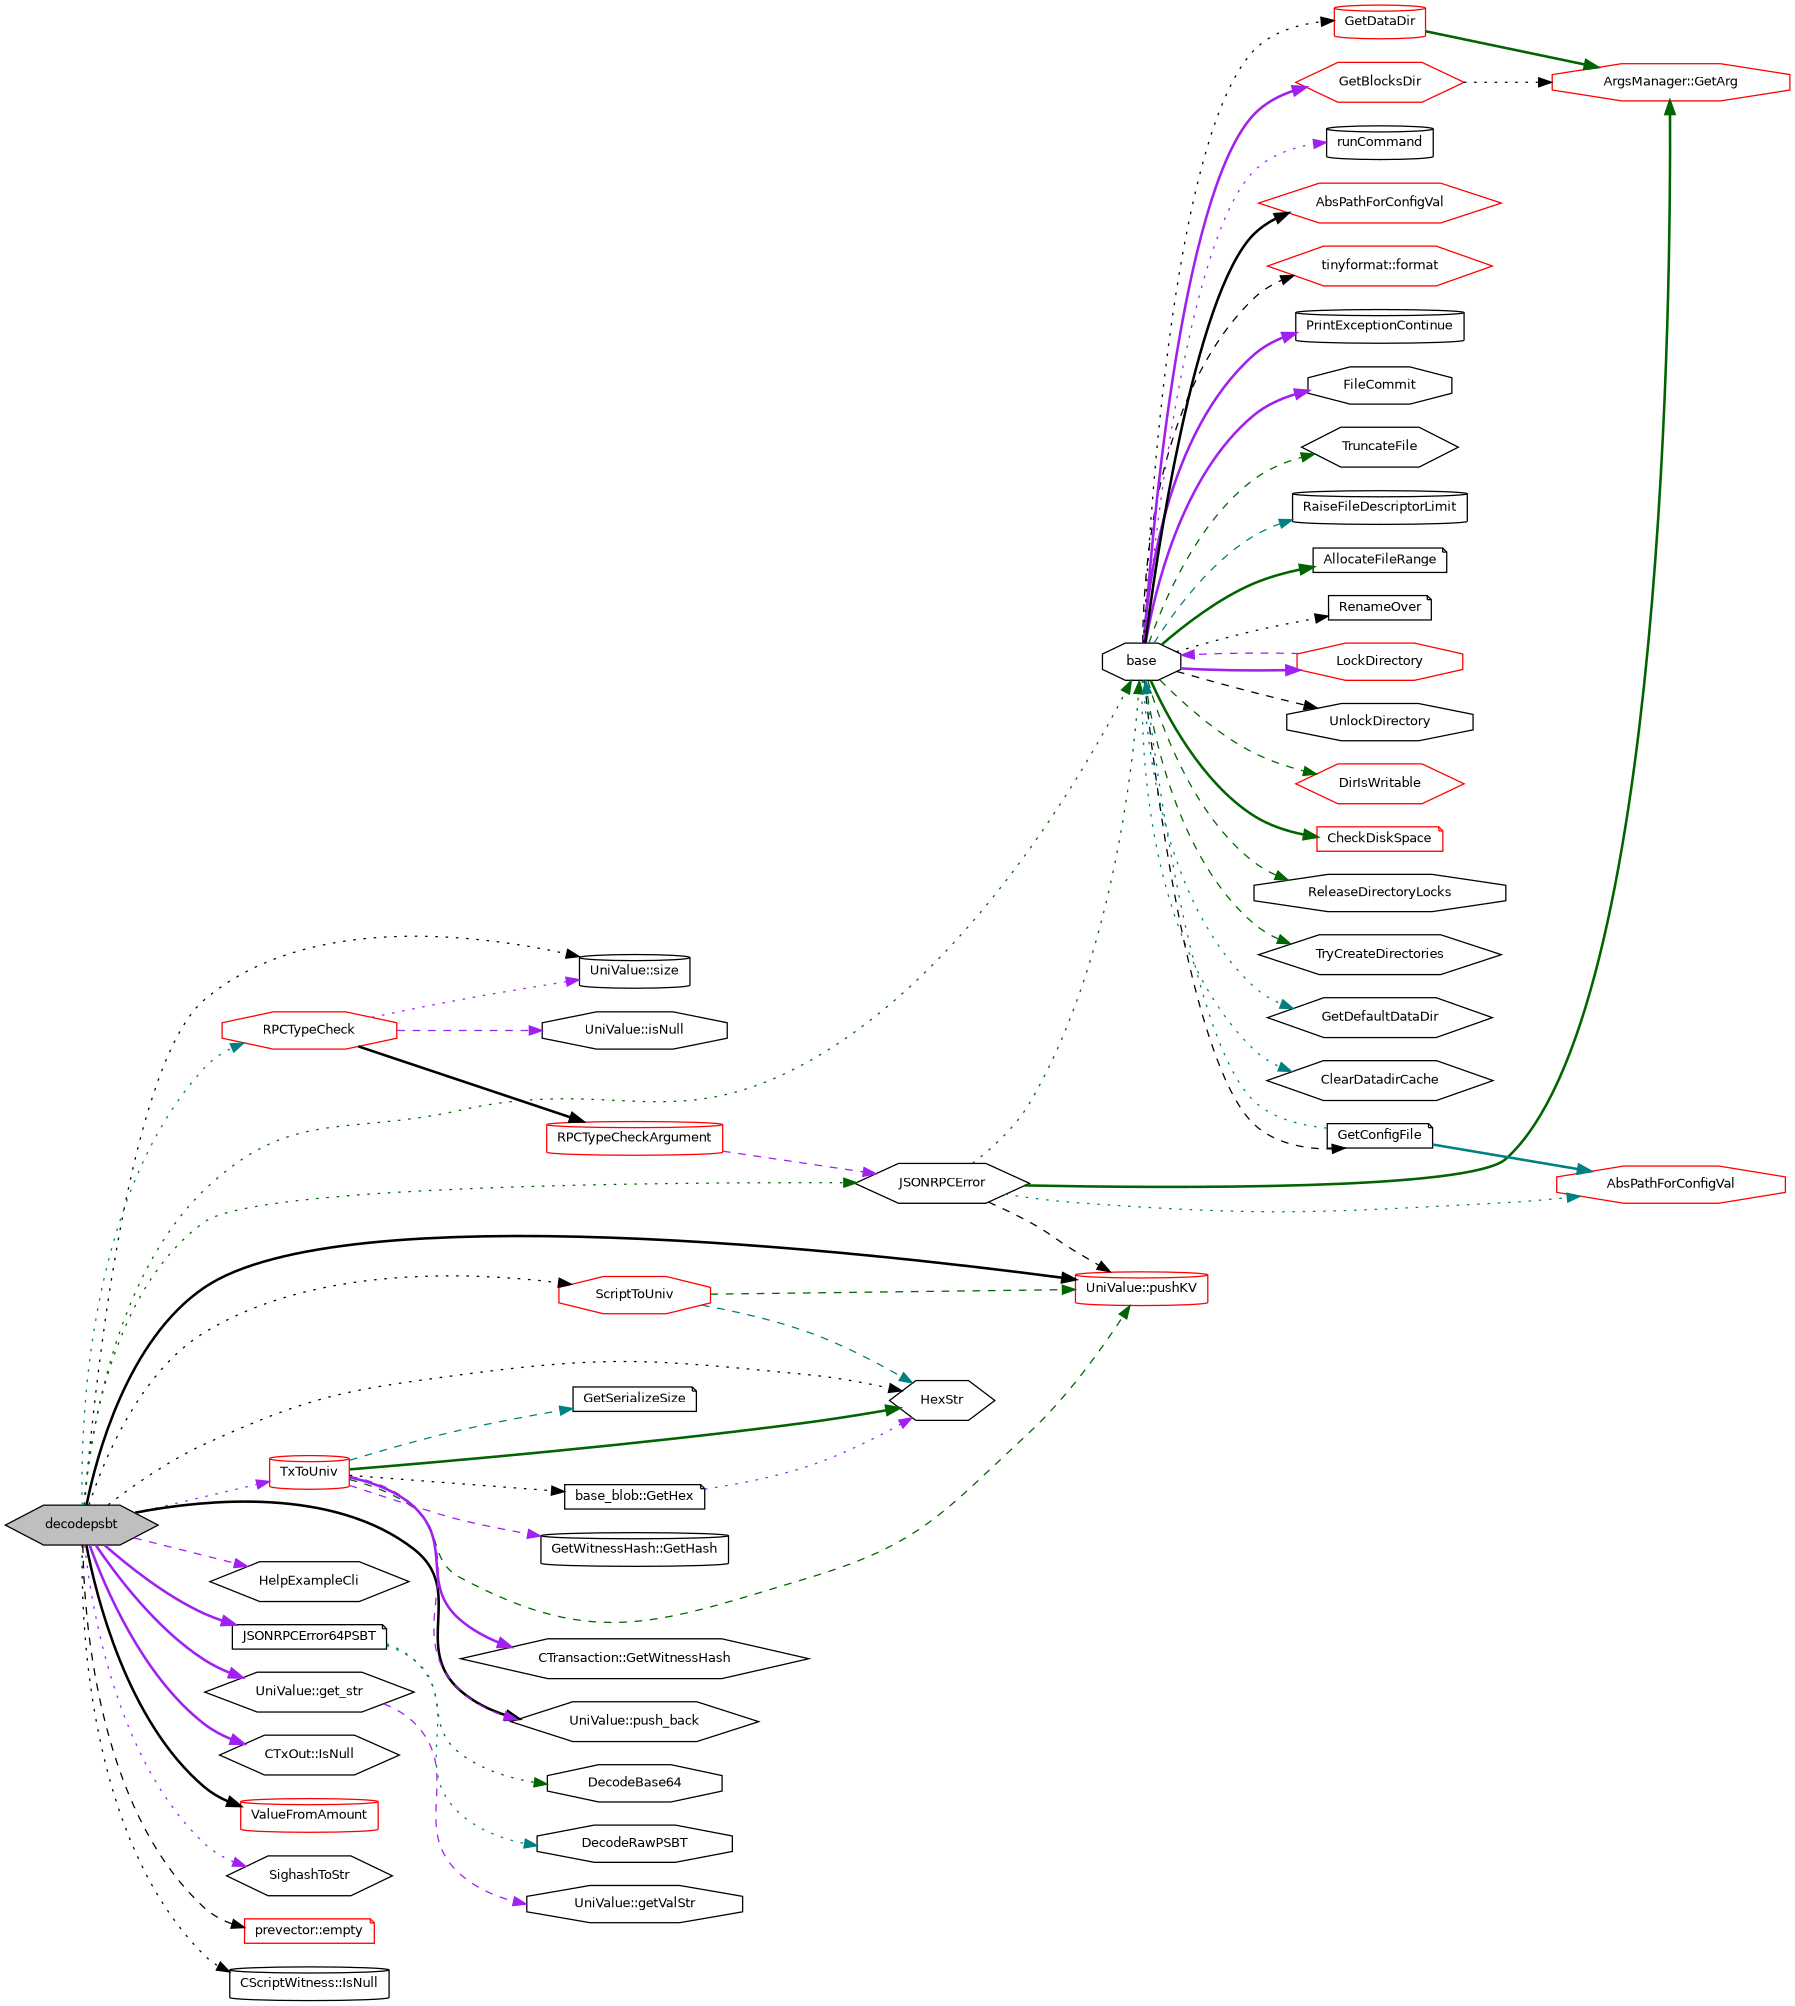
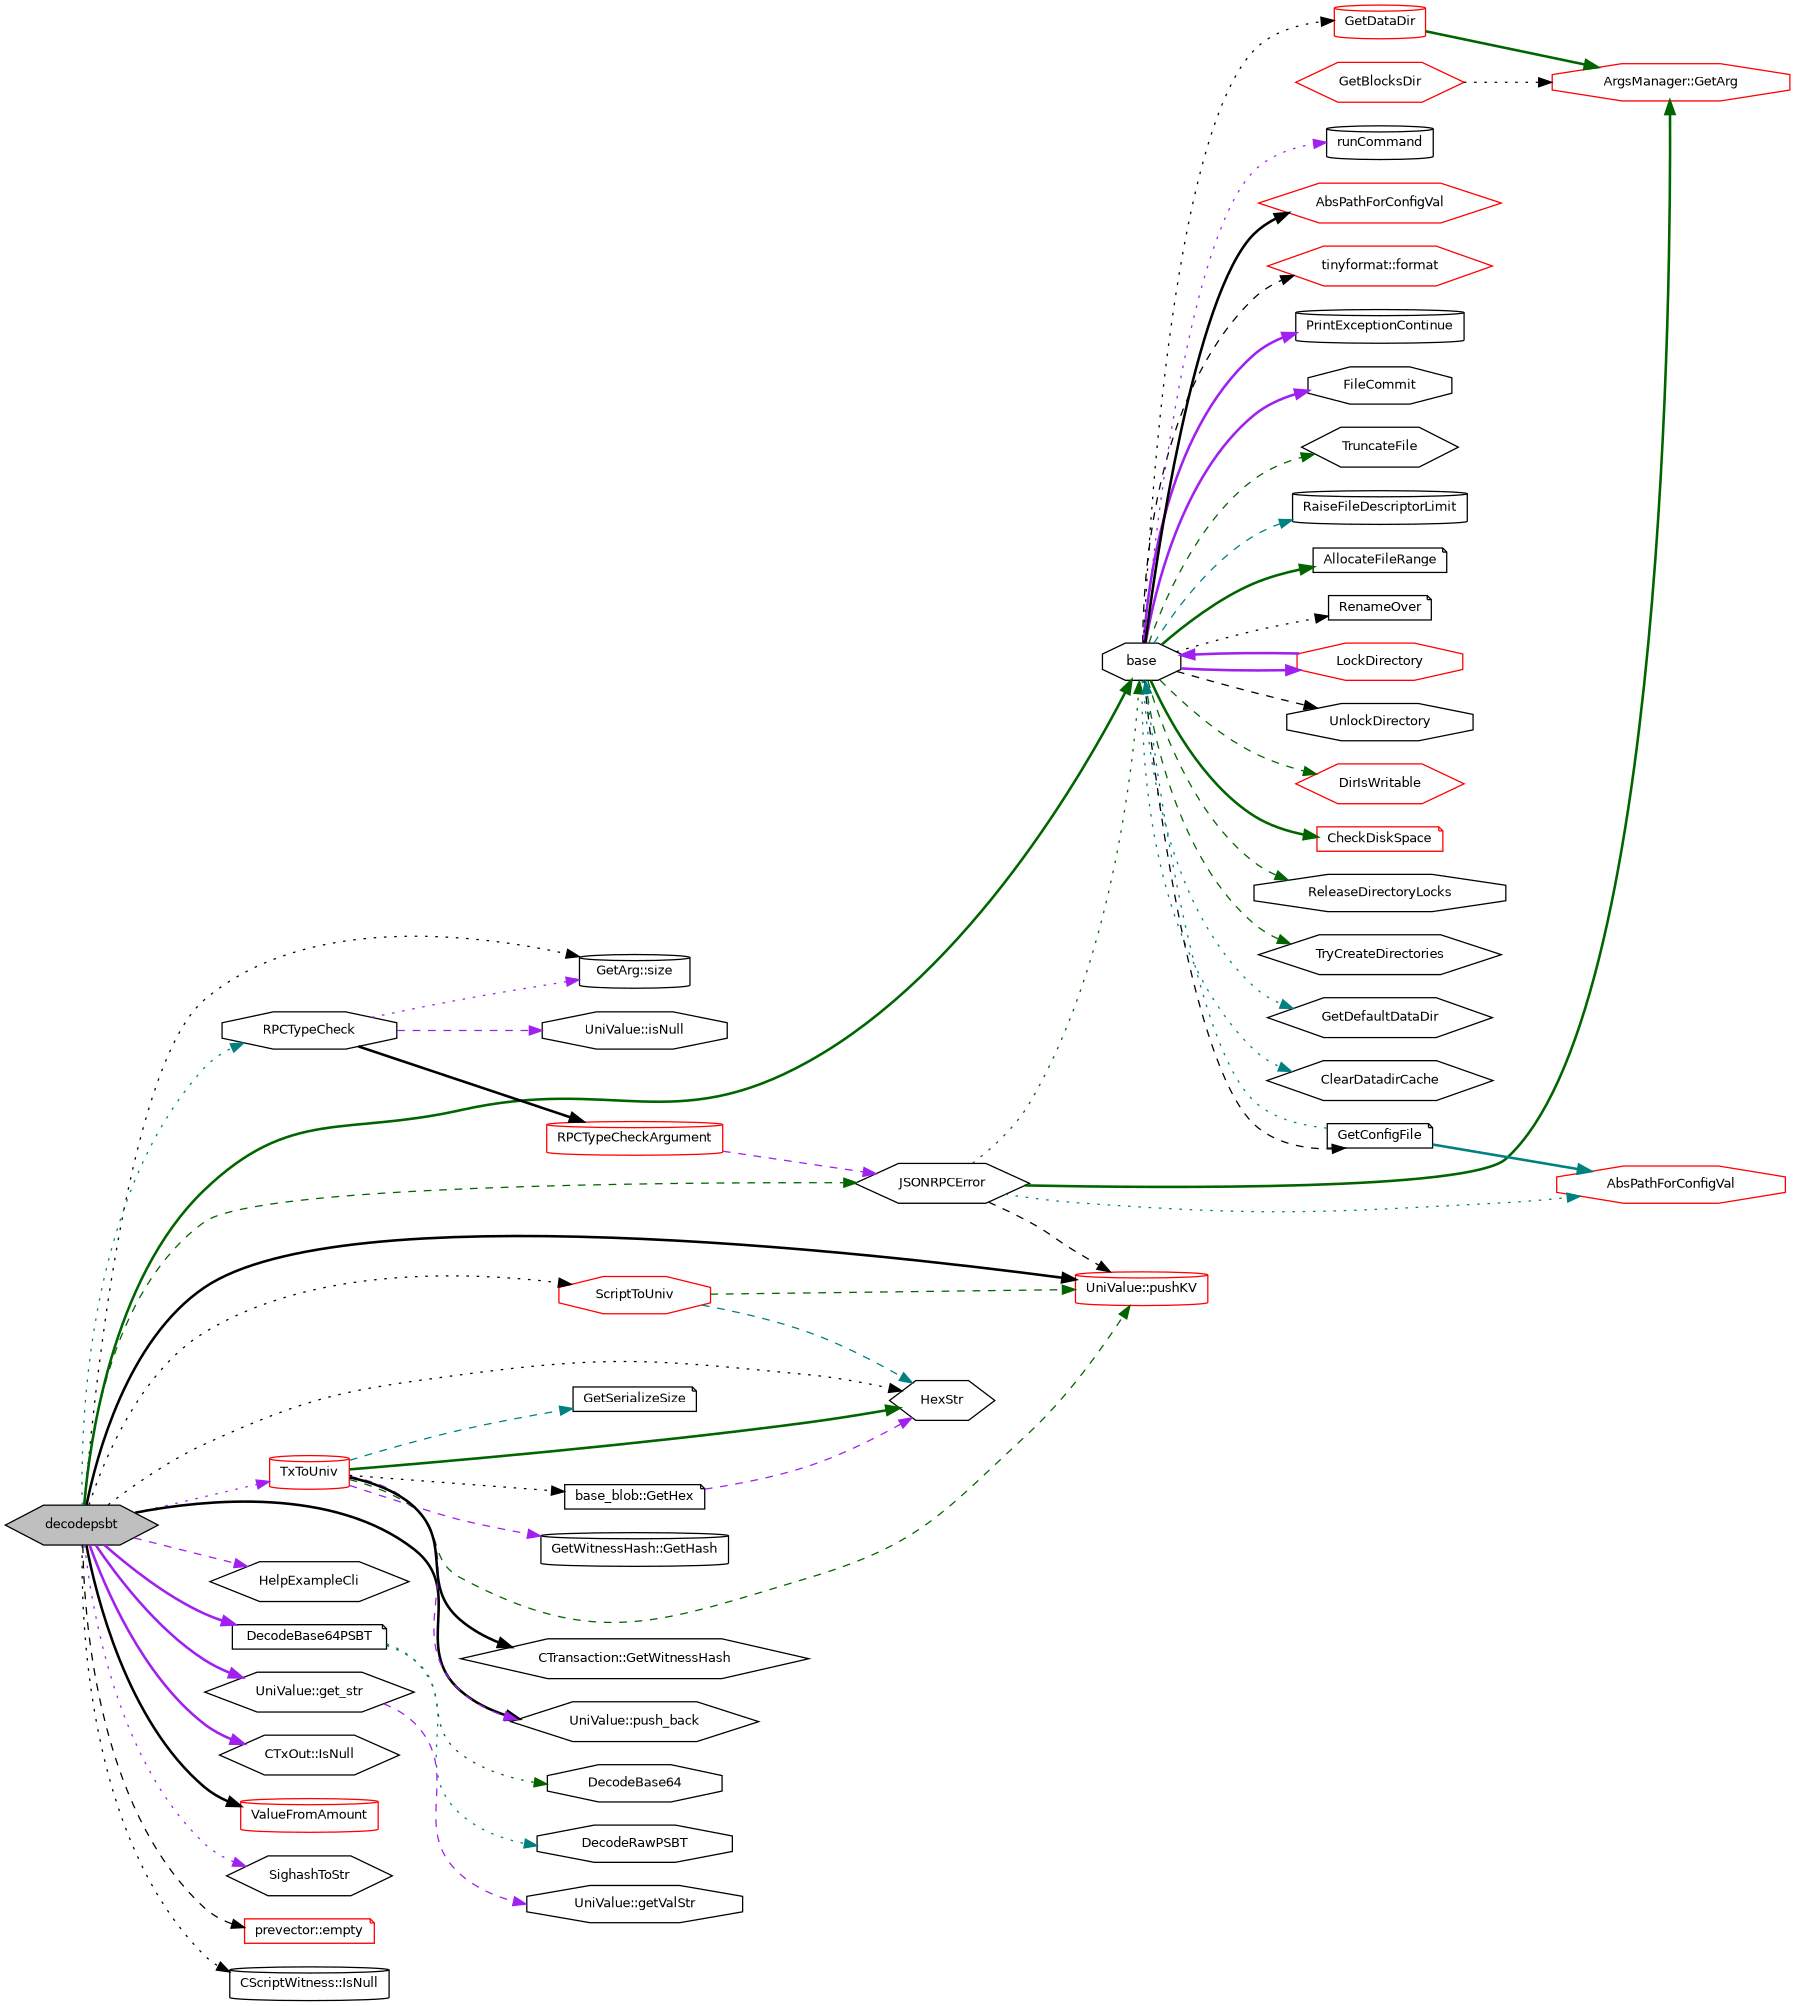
(1178, 349) -> none
(1247, 653) -> (1247, 653)
(635, 971) -> (635, 971)
(309, 1031) -> (309, 1031)
(575, 1099) -> (575, 1099)
(364, 1195) -> (364, 1195)
(806, 1467) -> (806, 1467)
(447, 1603) -> (447, 1603)
(309, 1637) -> (309, 1637)
